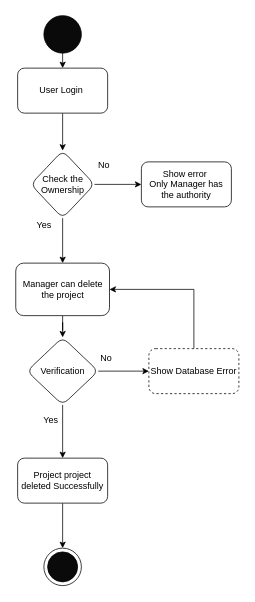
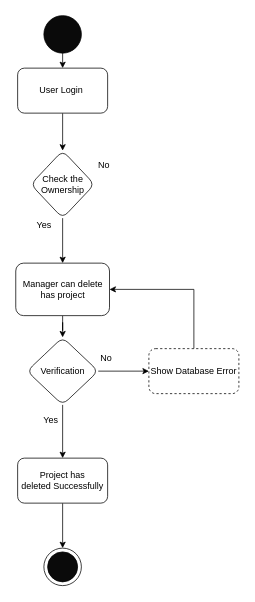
(116, 184) -> none
(186, 184) -> none
(63, 289) -> (63, 289)
(63, 480) -> (63, 480)
